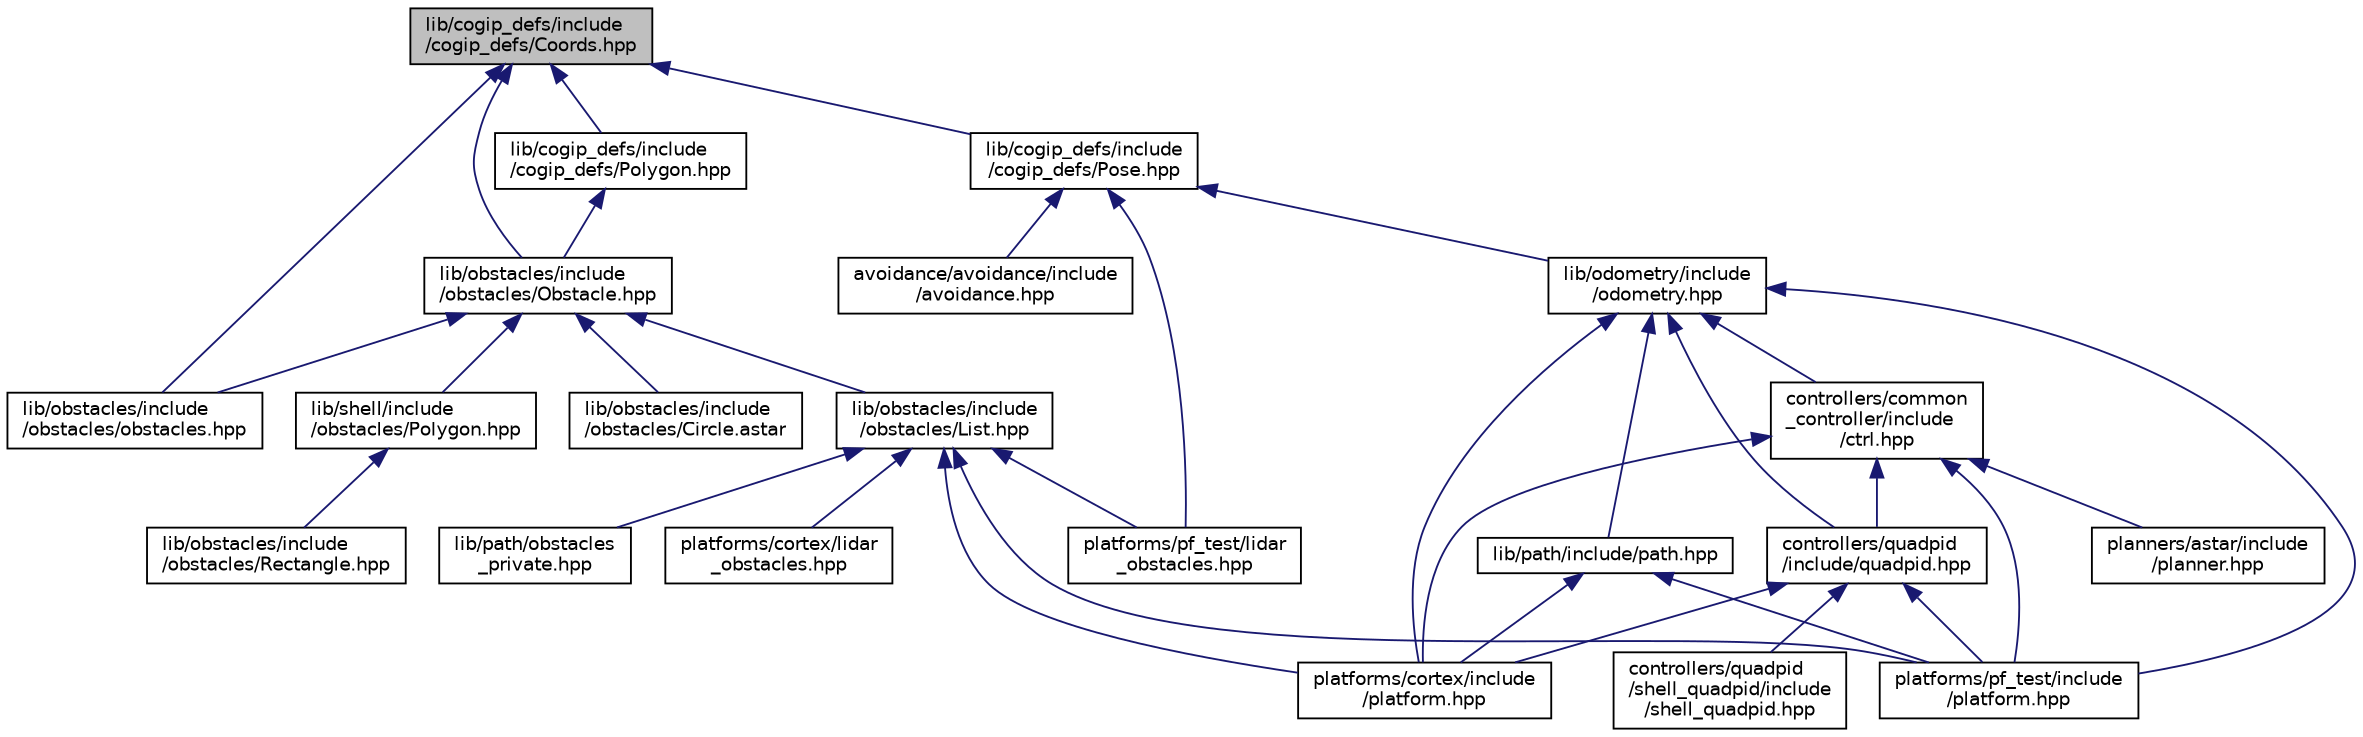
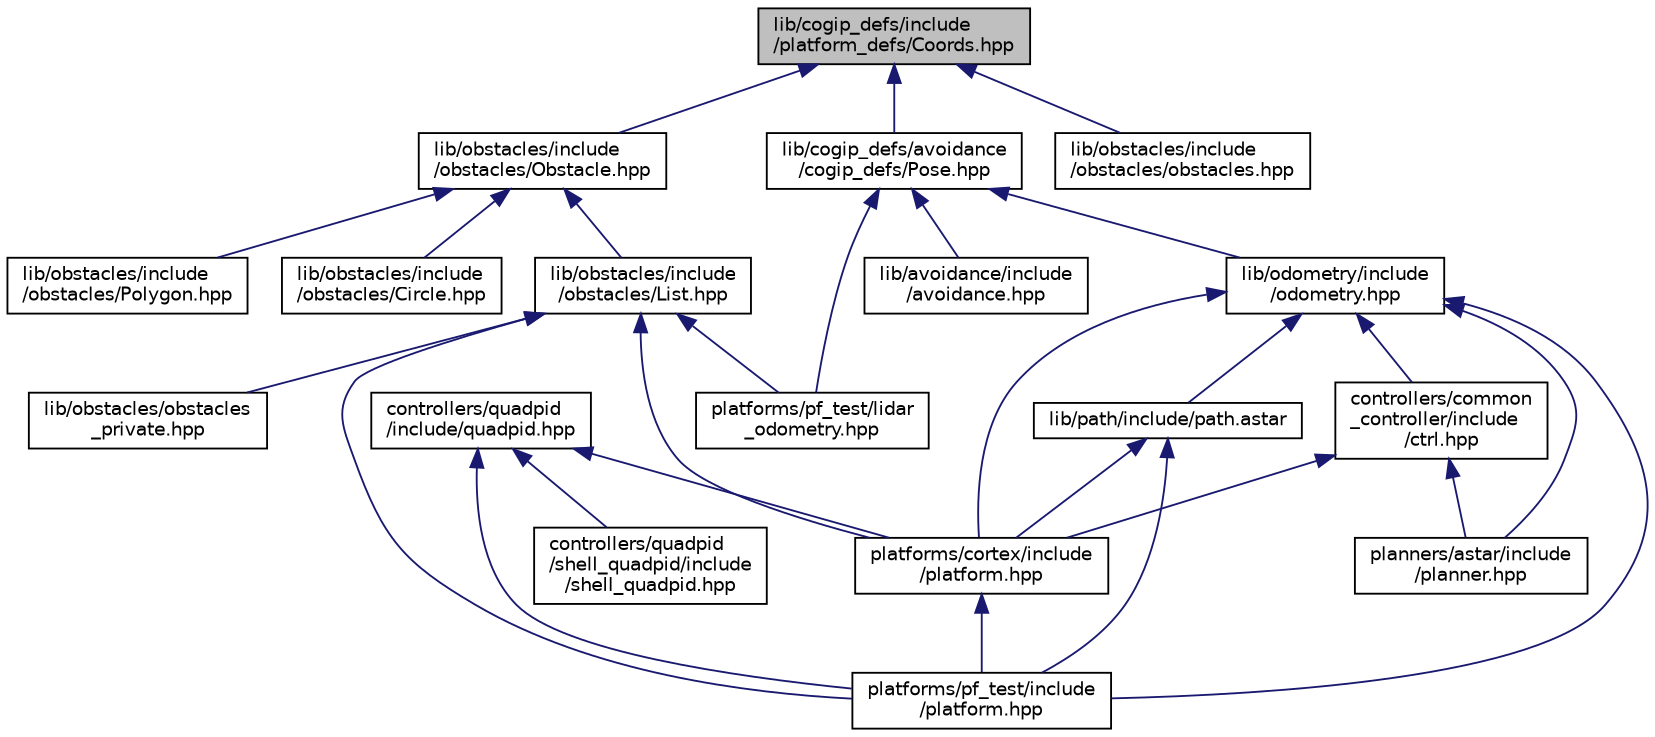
(531, 36) -> (894, 36)
(621, 161) -> none
(1084, 161) -> (894, 161)
(985, 286) -> (976, 286)
(333, 356) -> none
(416, 421) -> (127, 286)
(686, 421) -> (392, 286)
(1748, 452) -> (1575, 407)
(1877, 503) -> none
(276, 556) -> none
(535, 556) -> (148, 421)
(779, 556) -> none
(1185, 556) -> (812, 421)
(1605, 556) -> (1168, 421)
(2014, 557) -> (982, 643)
